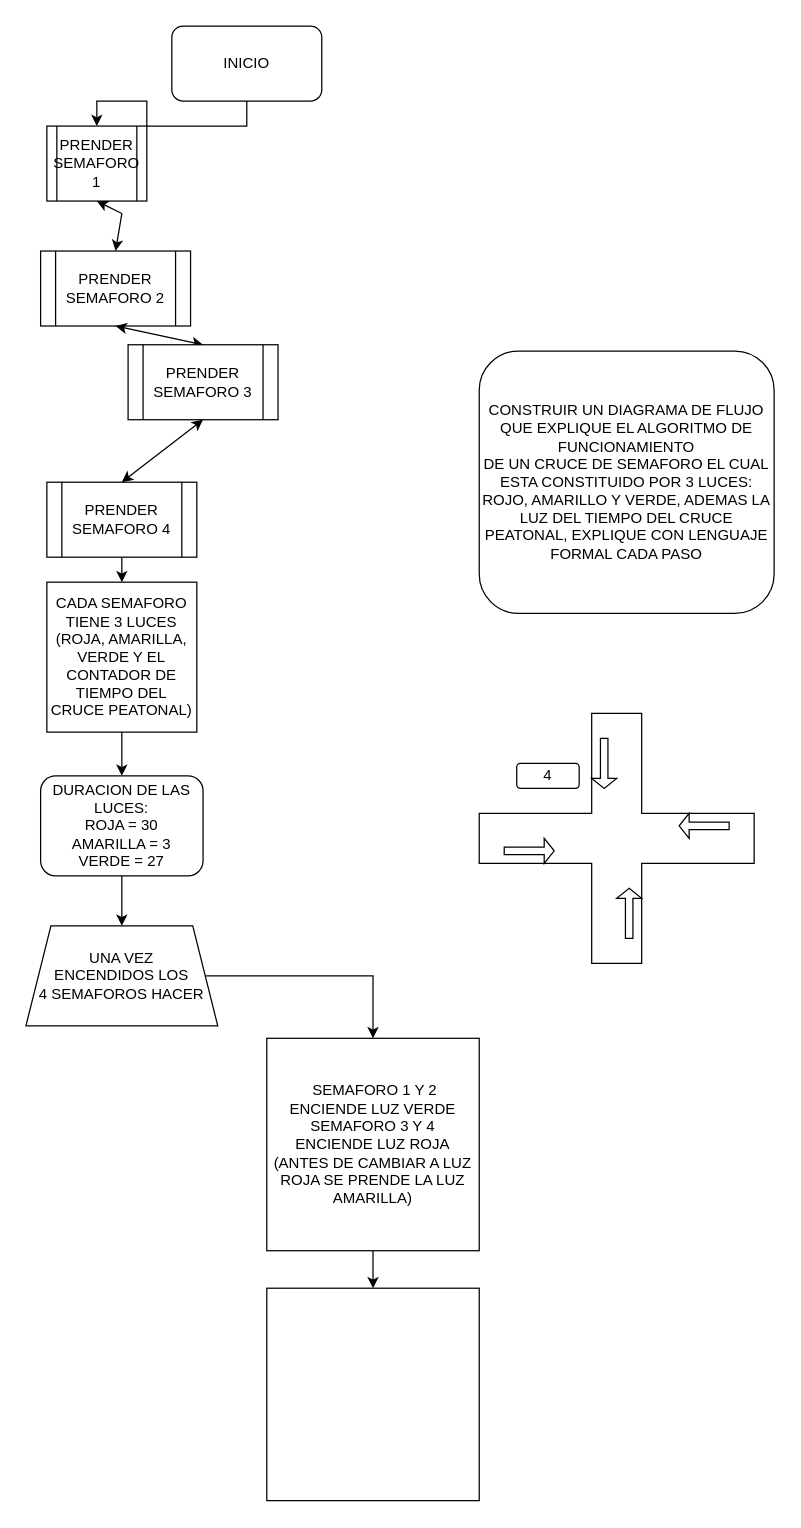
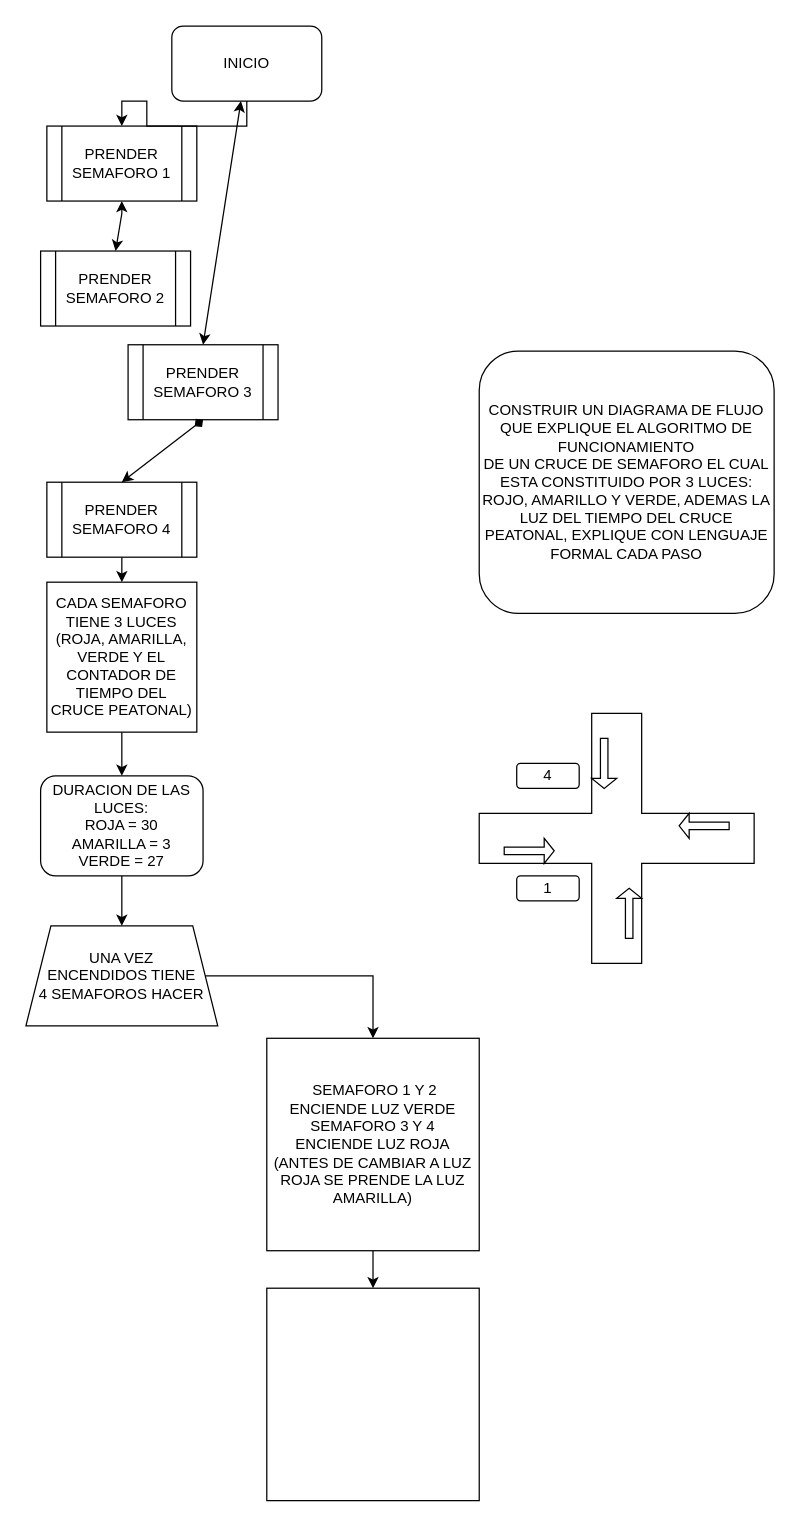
(97, 163) -> (122, 163)
(160, 335) -> (222, 223)
(195, 425) -> (195, 426)
none -> (548, 888)
(122, 976) -> (122, 976)
